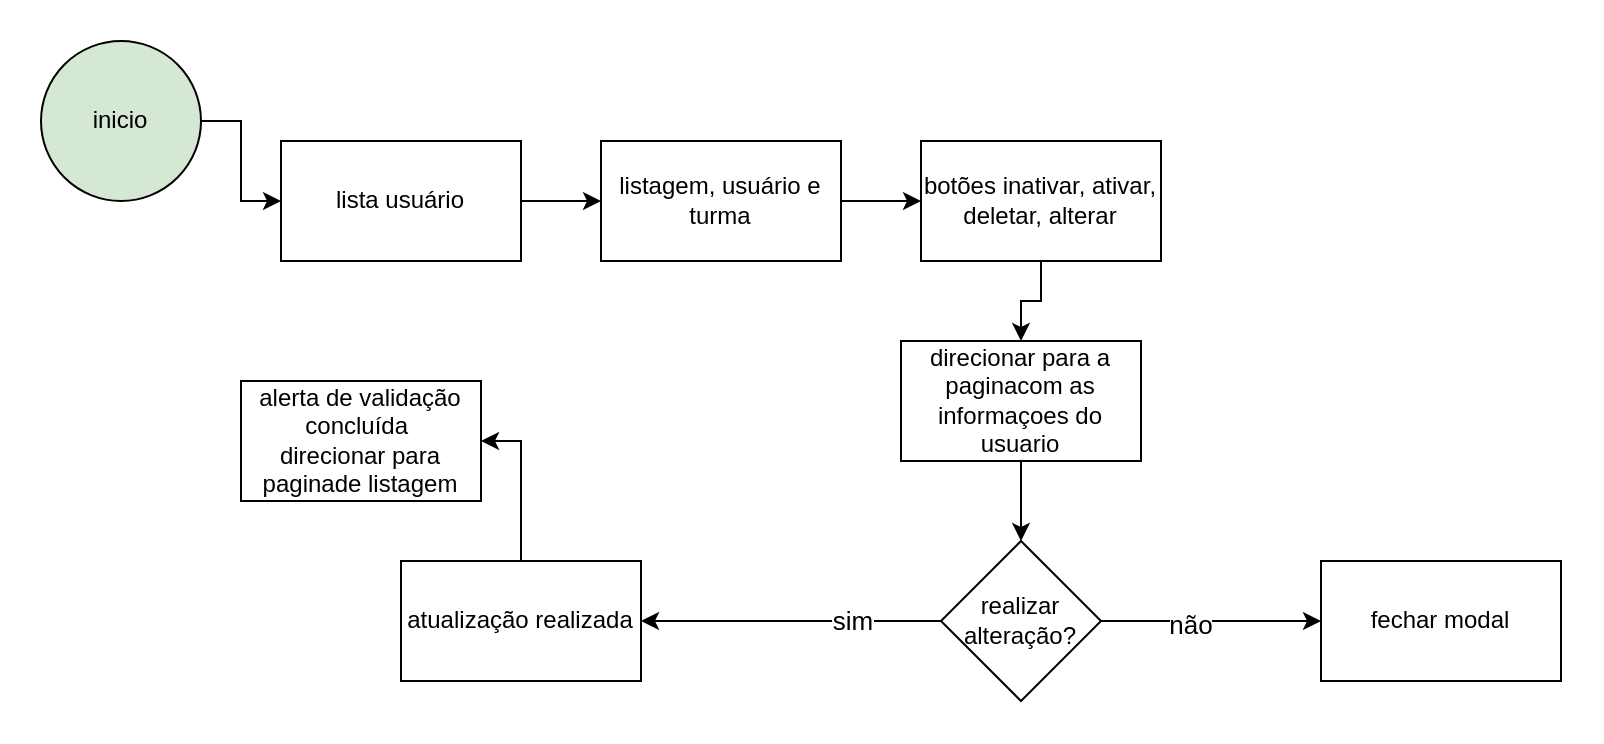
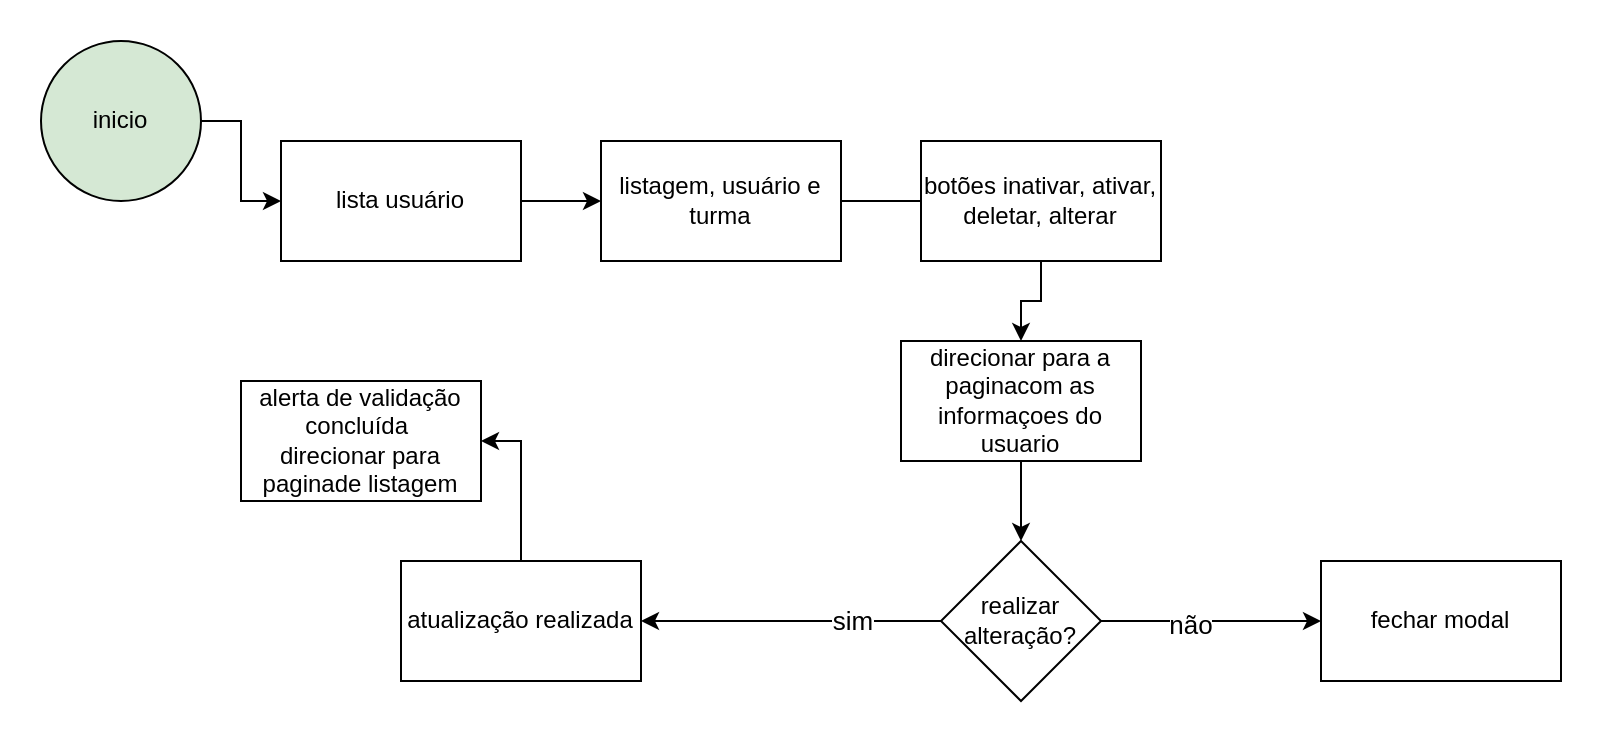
(906, 201) -> (911, 201)
